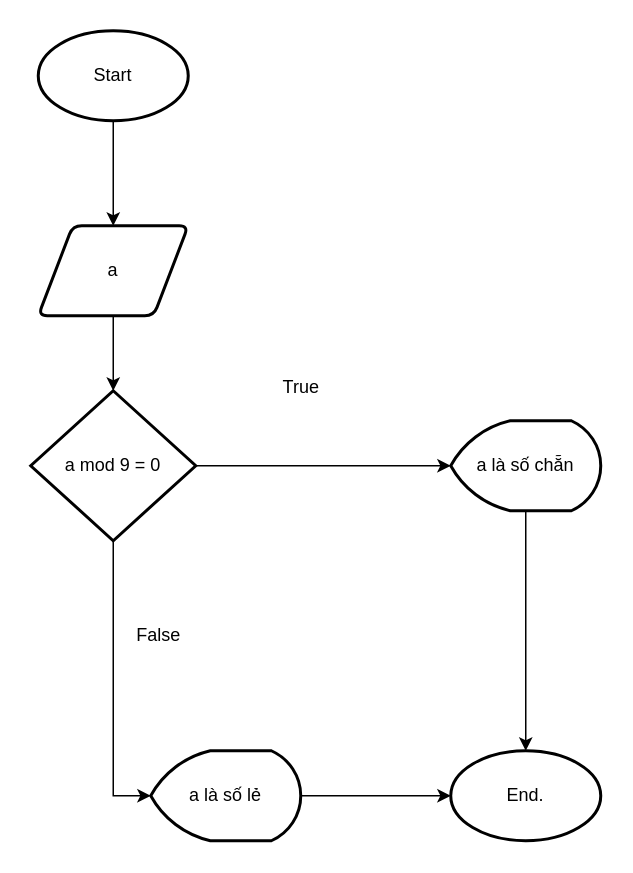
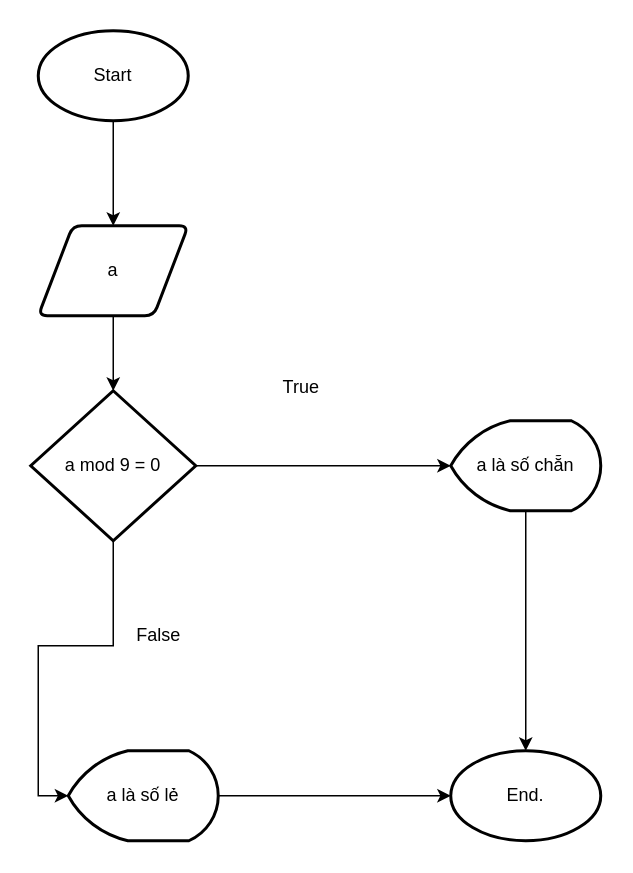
(226, 796) -> (143, 796)
